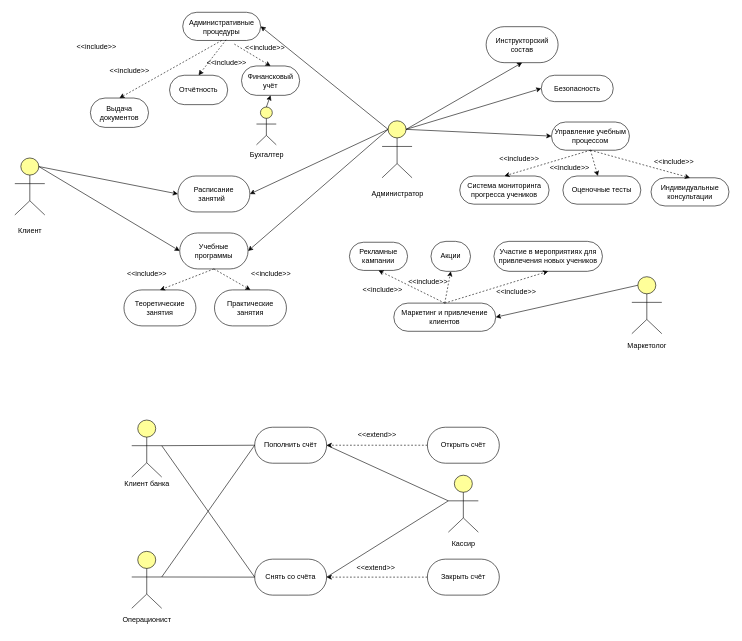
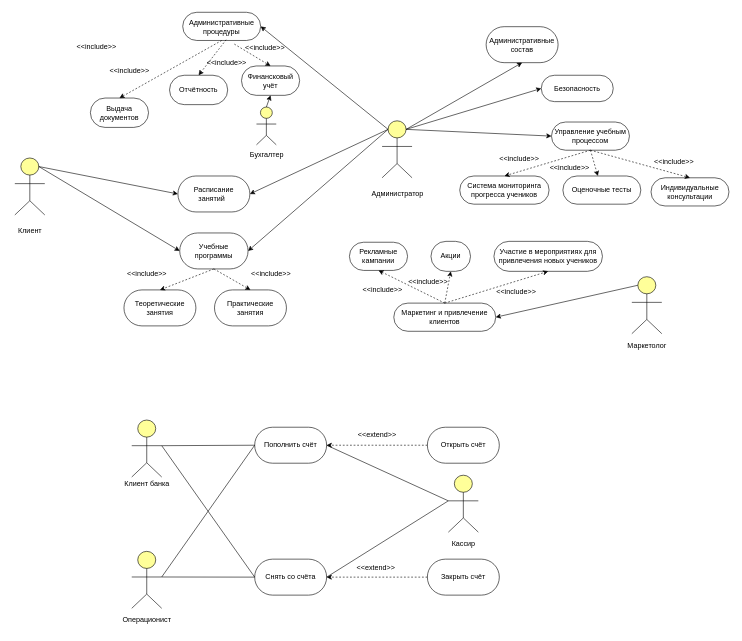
(522, 45) -> (522, 45)
